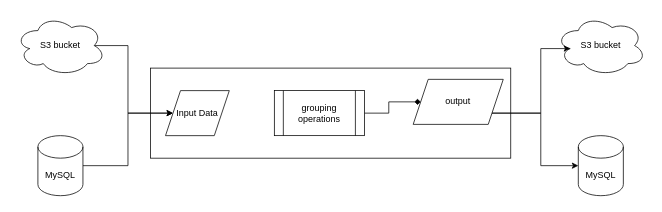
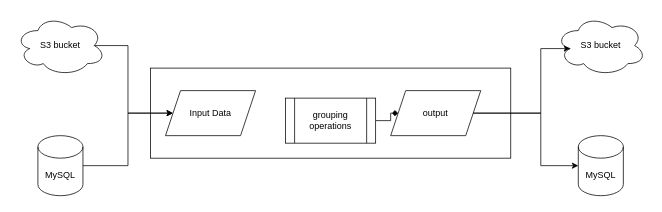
(458, 102) -> (435, 113)
(197, 113) -> (210, 113)
(319, 113) -> (330, 120)
